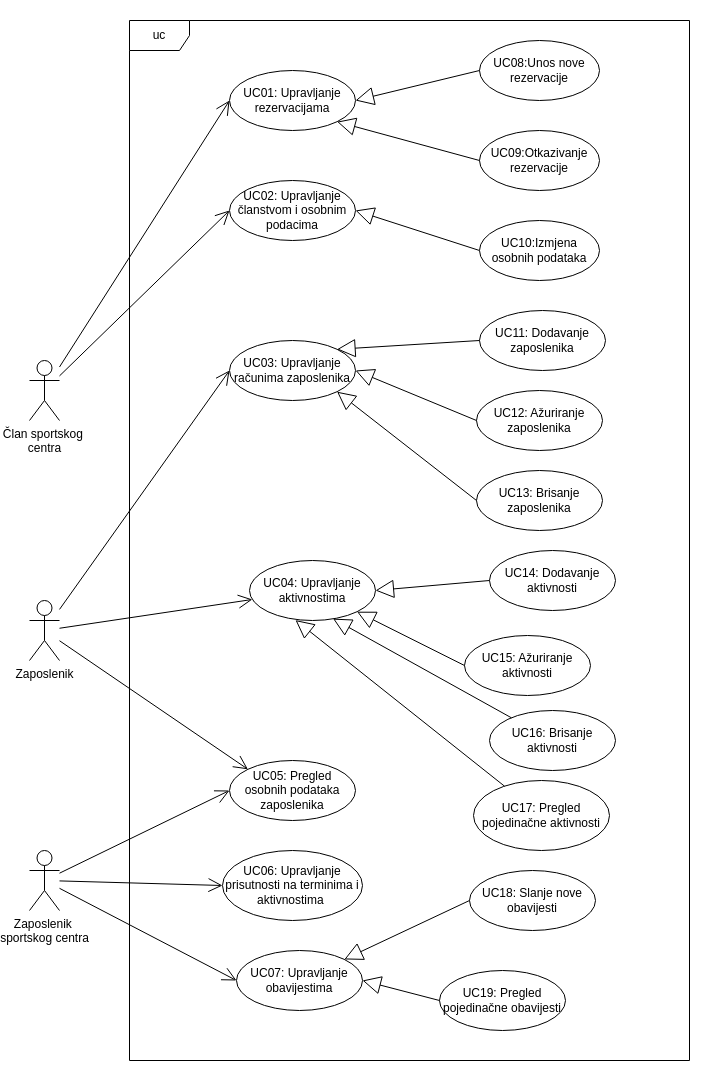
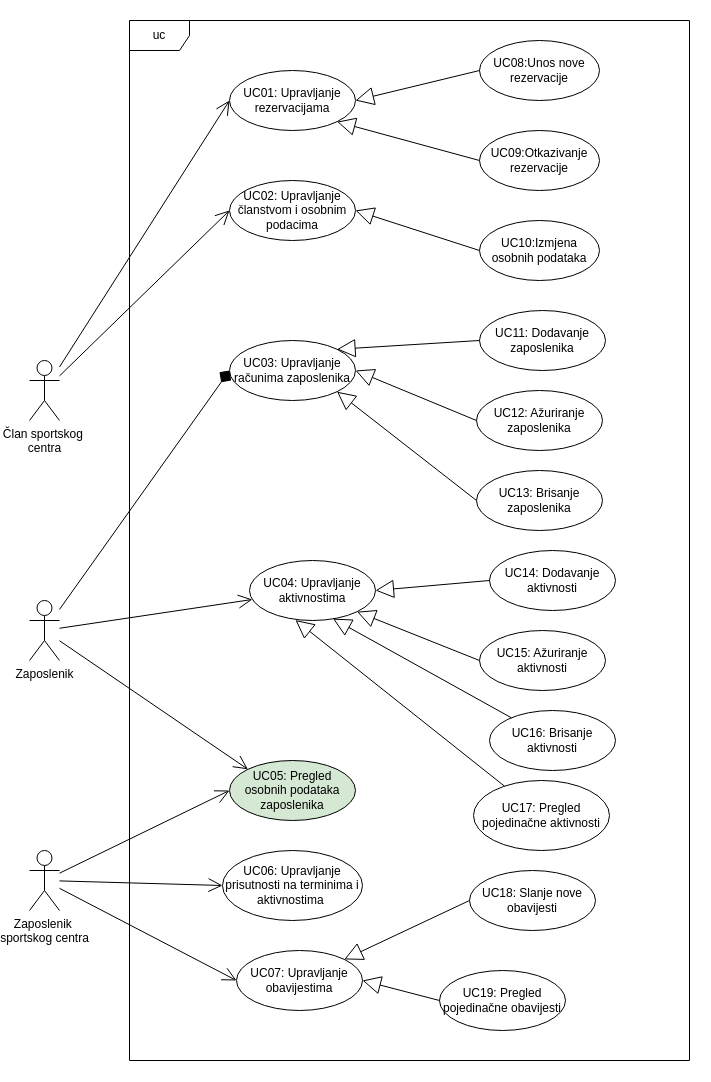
(224, 378) -> (221, 382)
(528, 666) -> (543, 661)
(293, 791) -> (293, 791)
